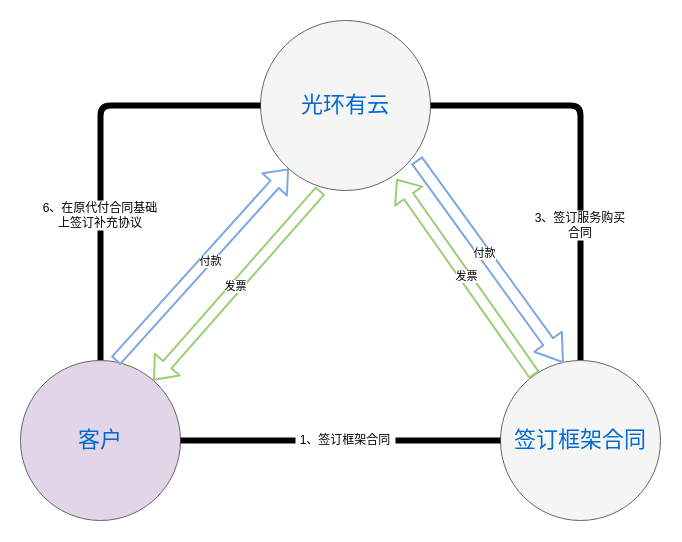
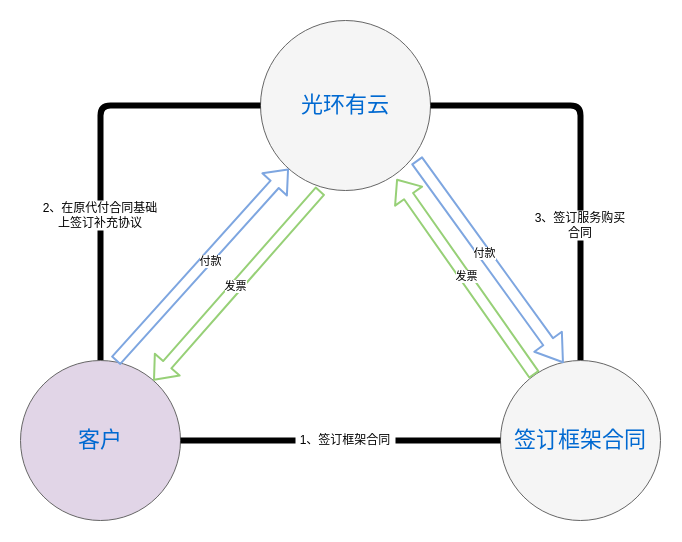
(101, 216) -> (101, 216)
